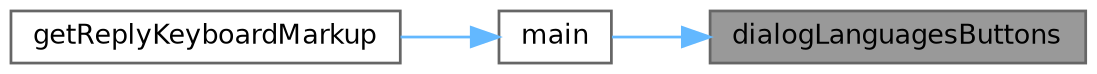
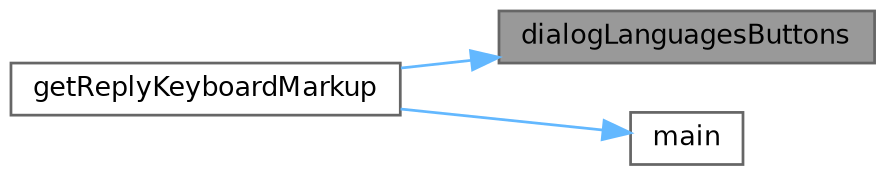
(647, 37) -> (436, 64)
